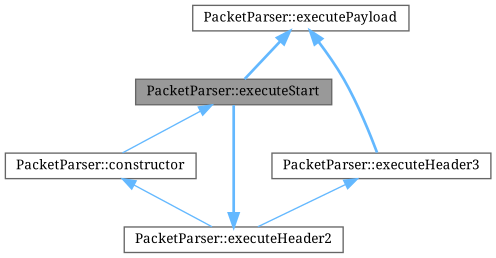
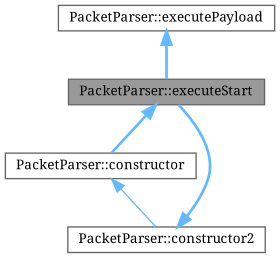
(161, 132) -> (129, 134)
(381, 166) -> none
(234, 240) -> (167, 240)
